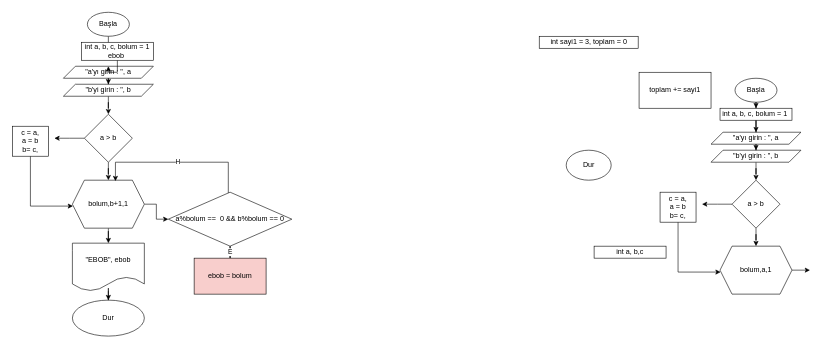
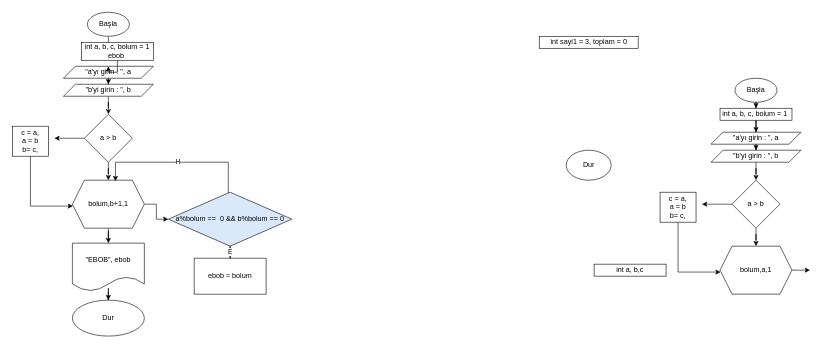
(675, 90) -> none
(230, 219) -> (230, 219)
(630, 252) -> (630, 270)
(230, 276) -> (230, 276)
